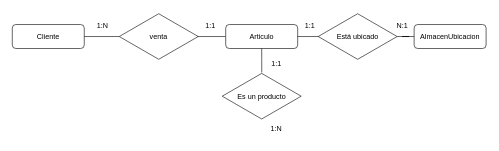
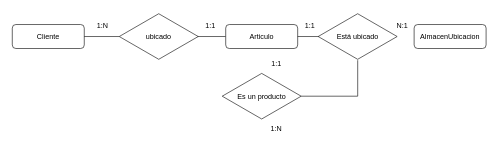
(159, 36) -> (159, 36)
(406, 36) -> none
(262, 60) -> (348, 96)
